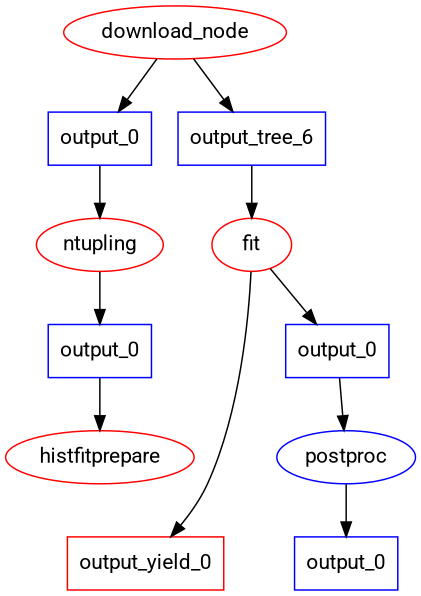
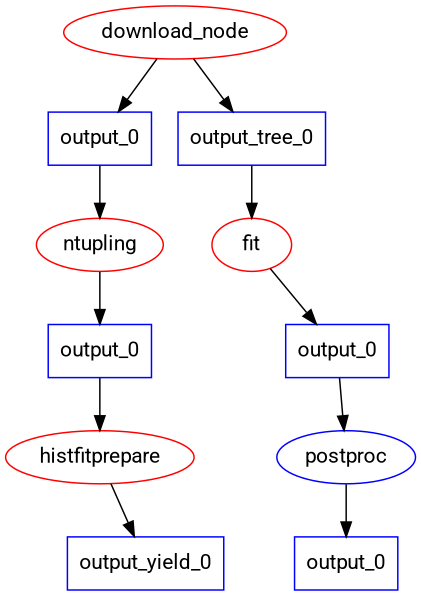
(252, 139) -> (252, 139)
(233, 404) -> (120, 503)
(146, 563) -> (146, 563)
